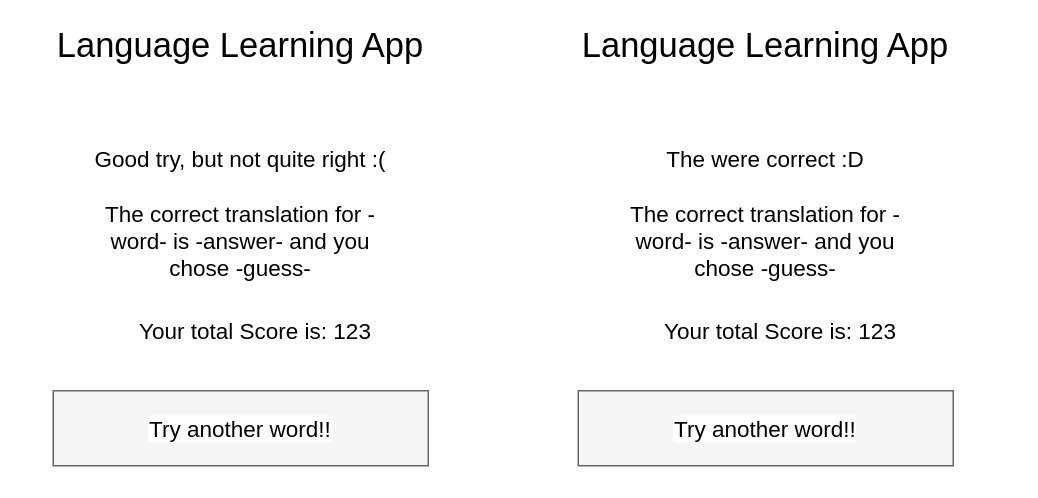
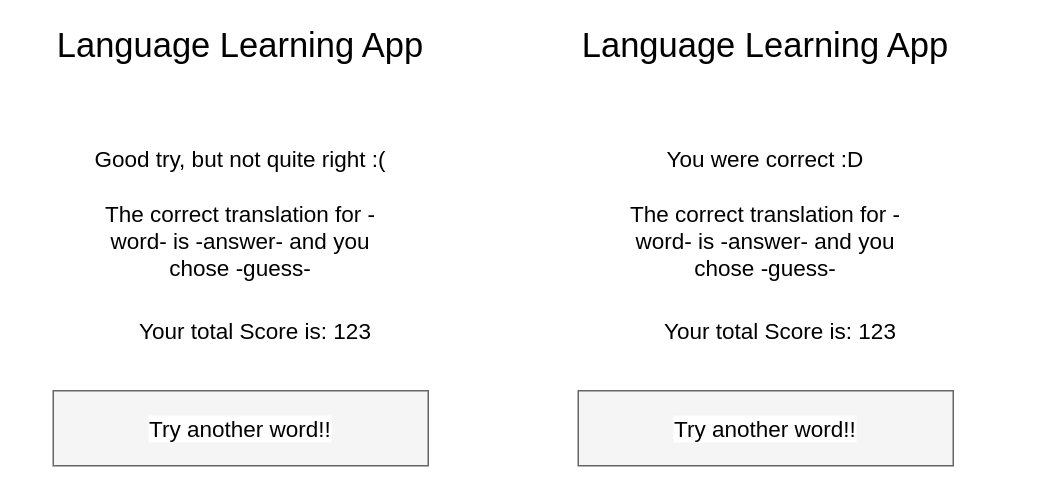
(766, 158) -> (766, 158)
